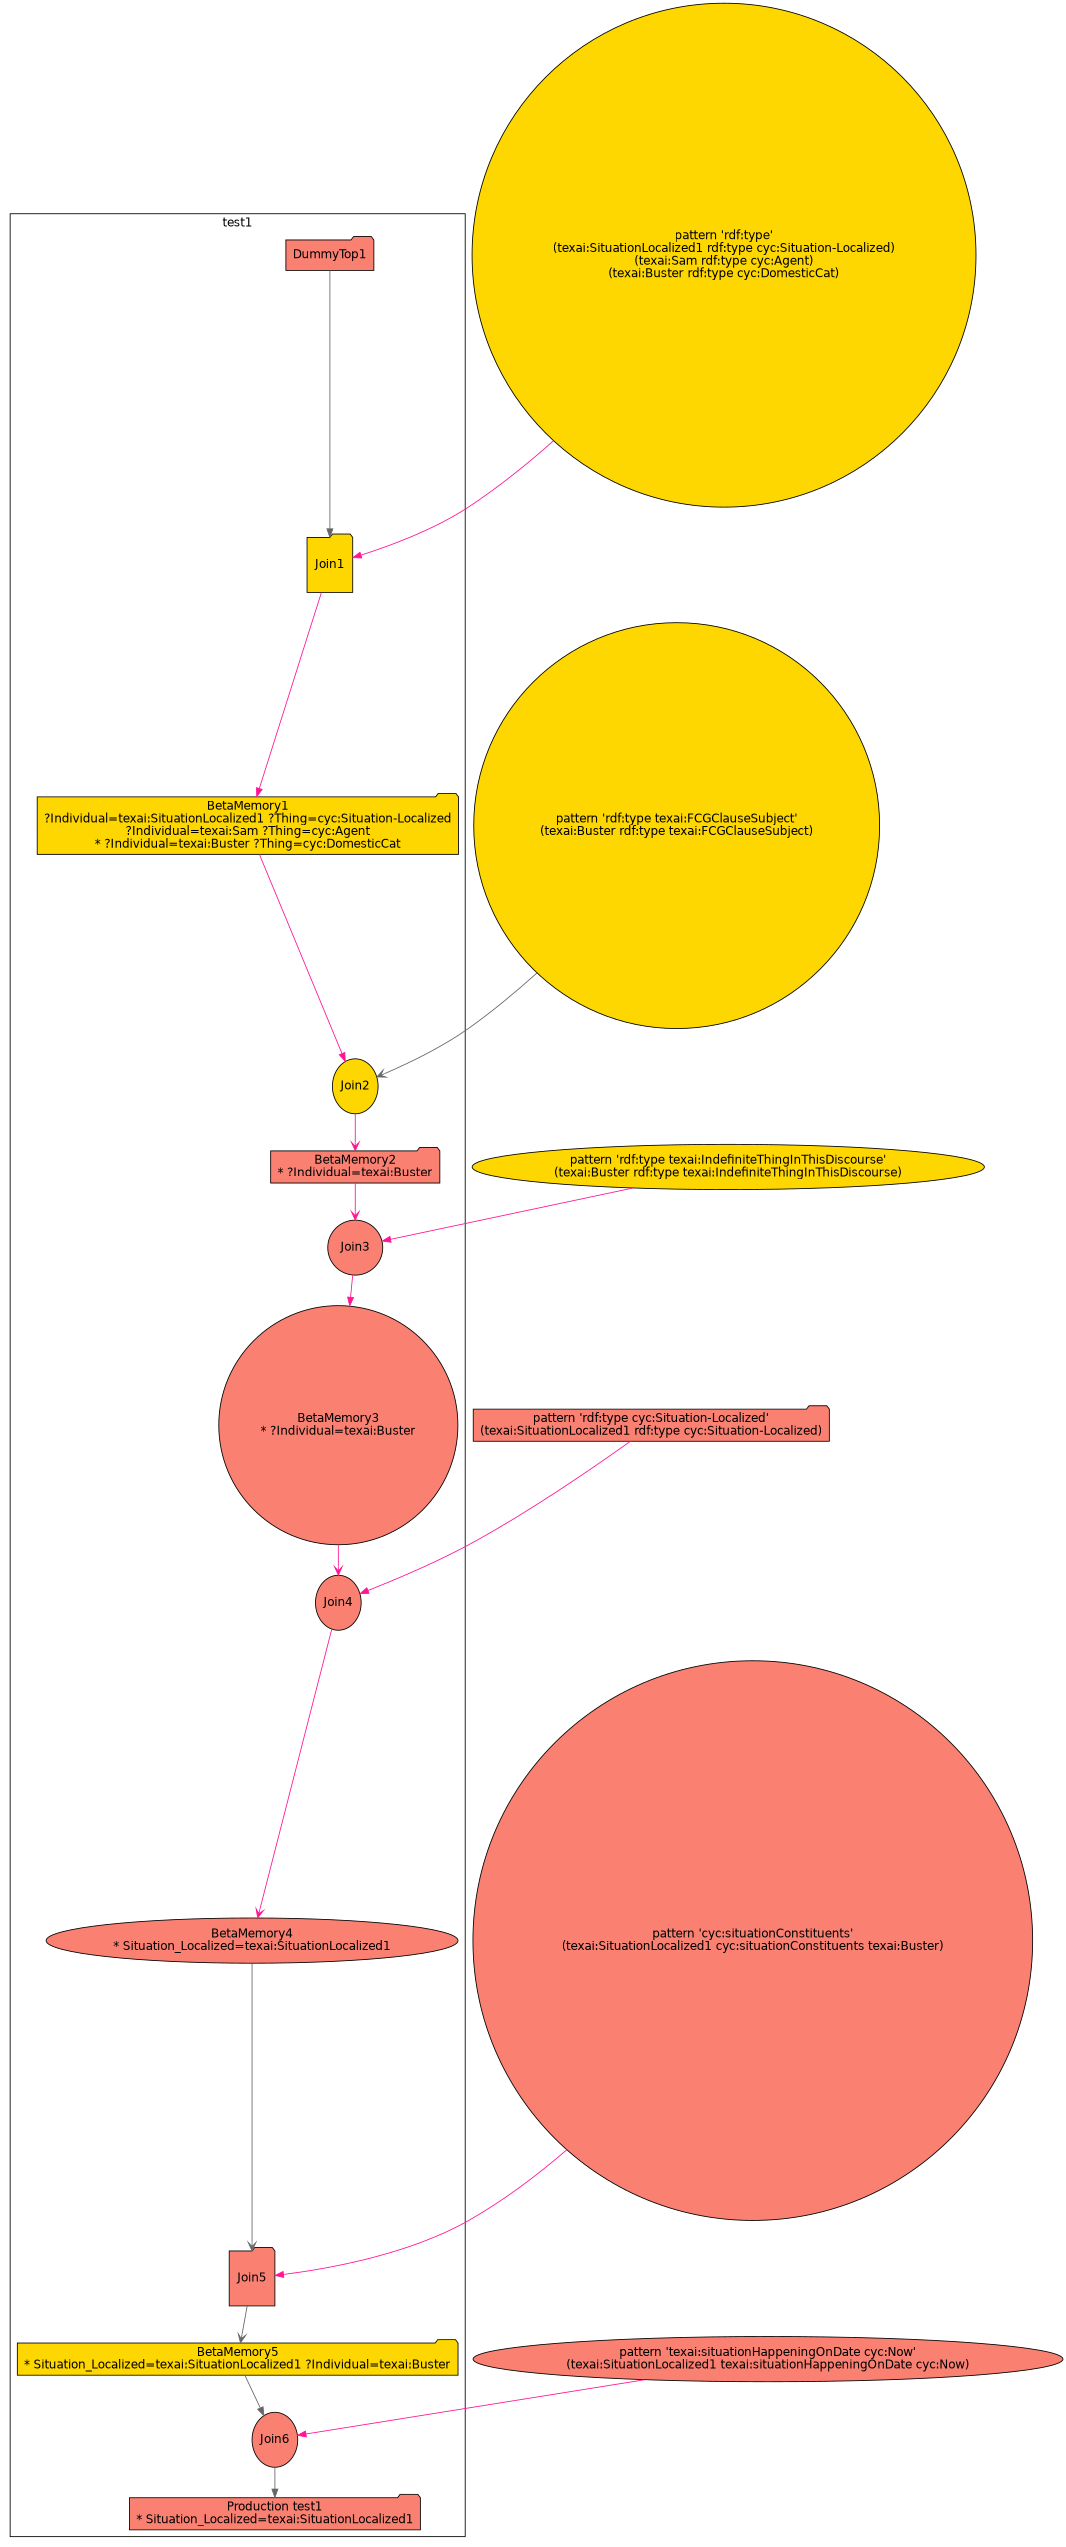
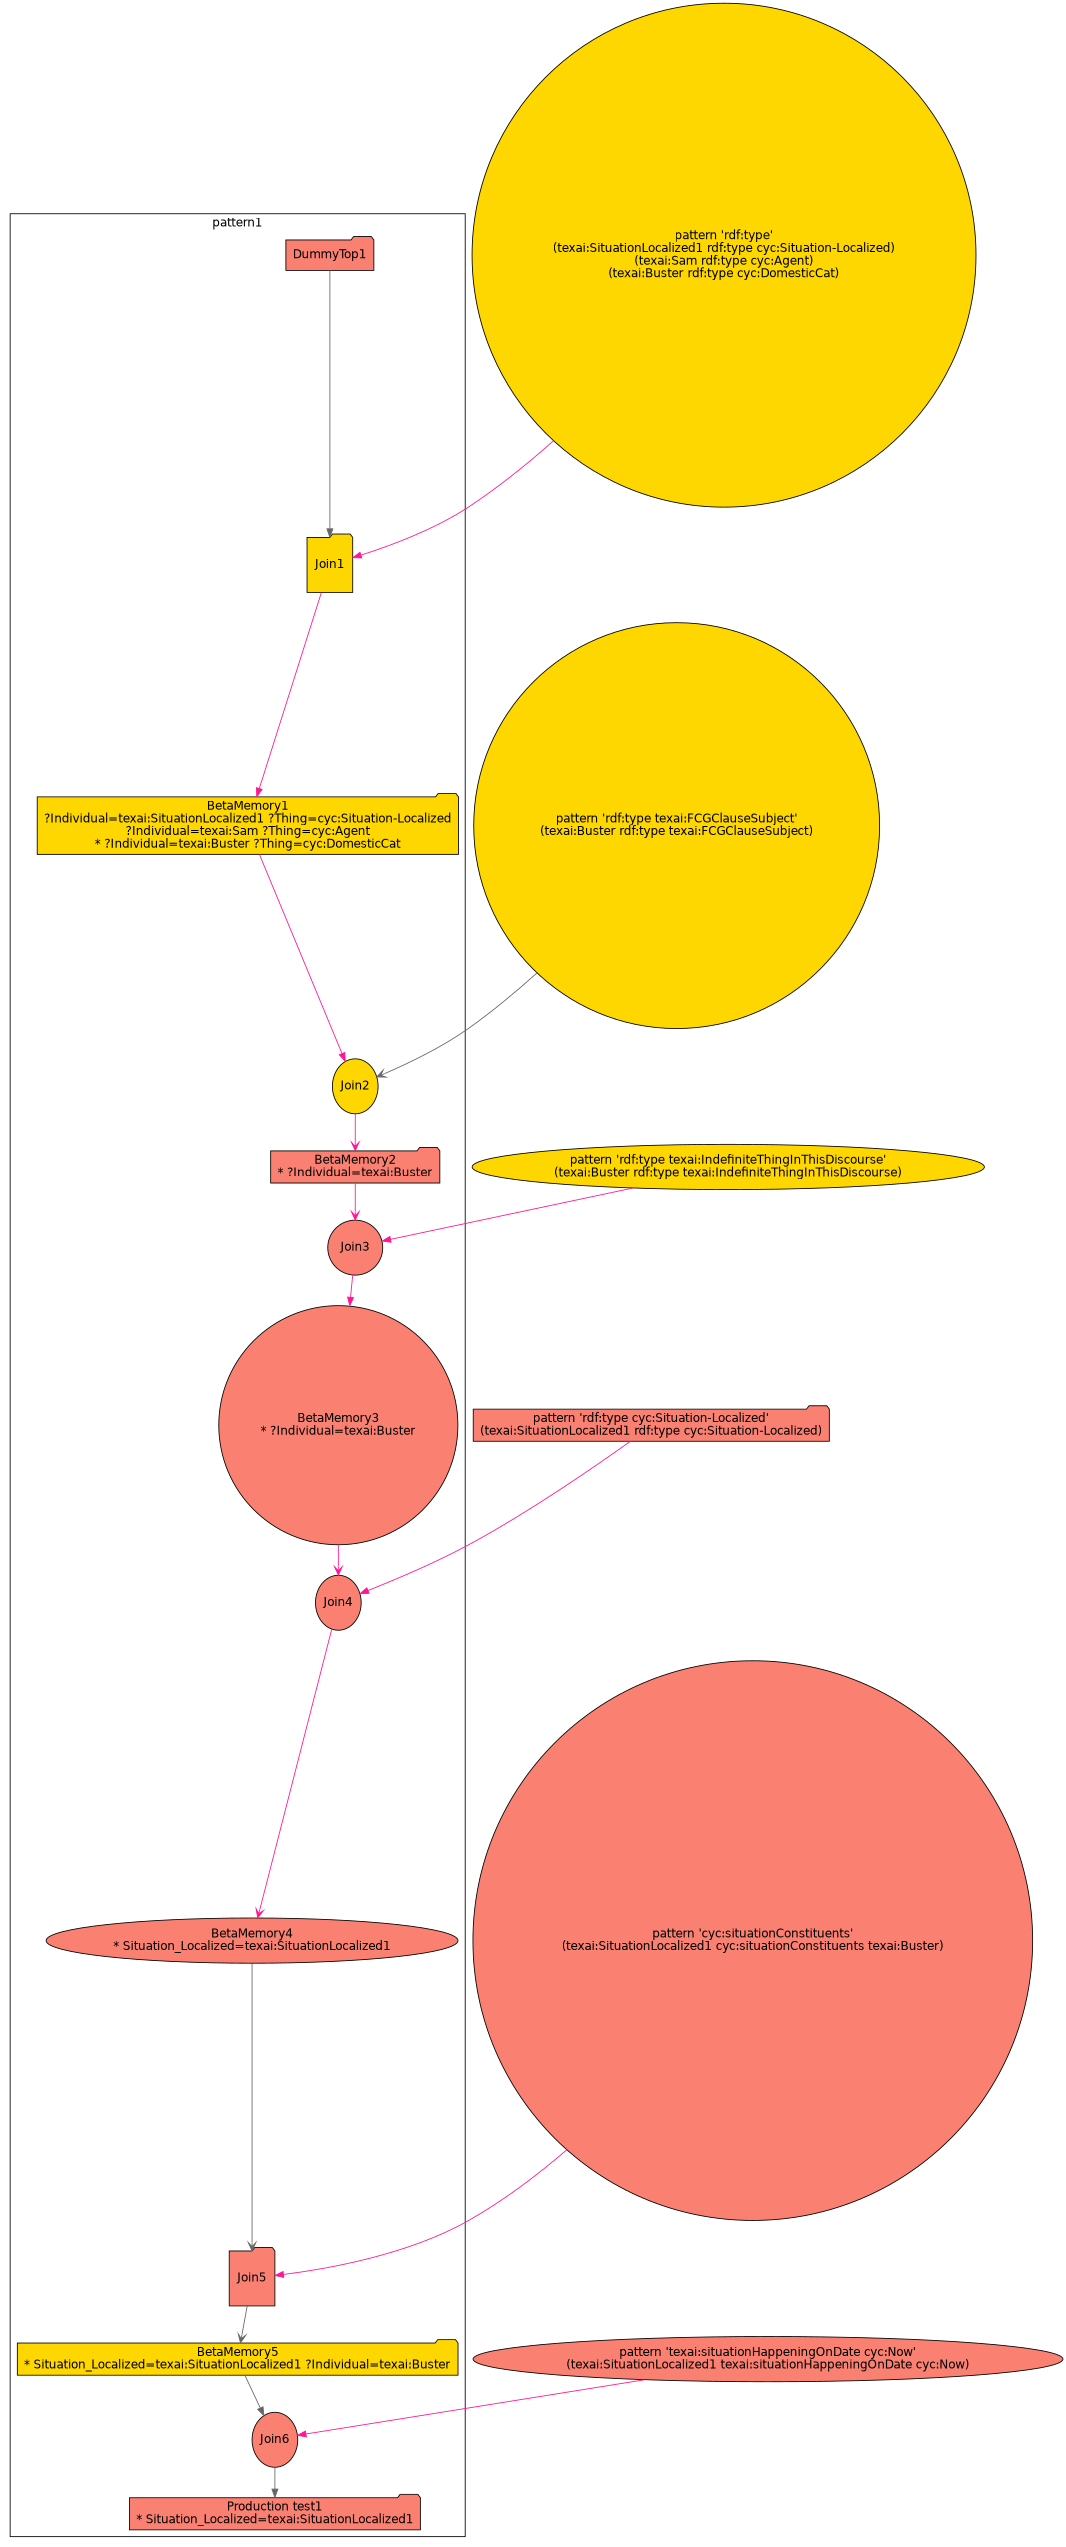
(238, 223) -> (238, 223)
